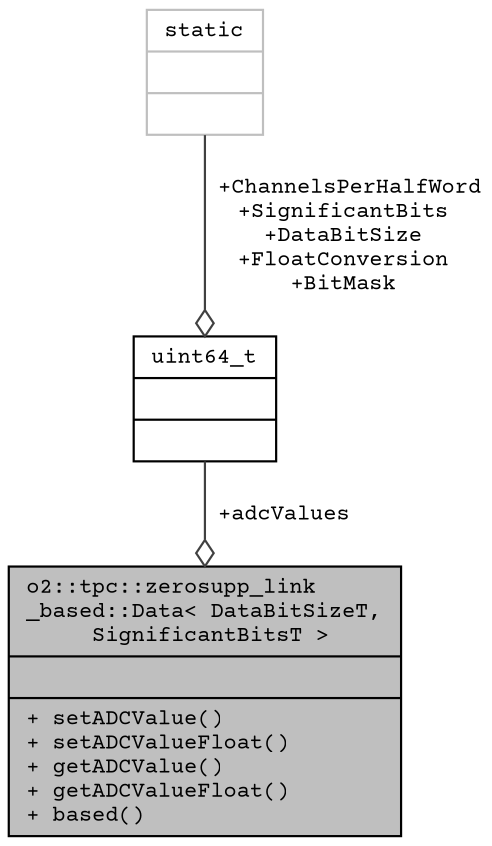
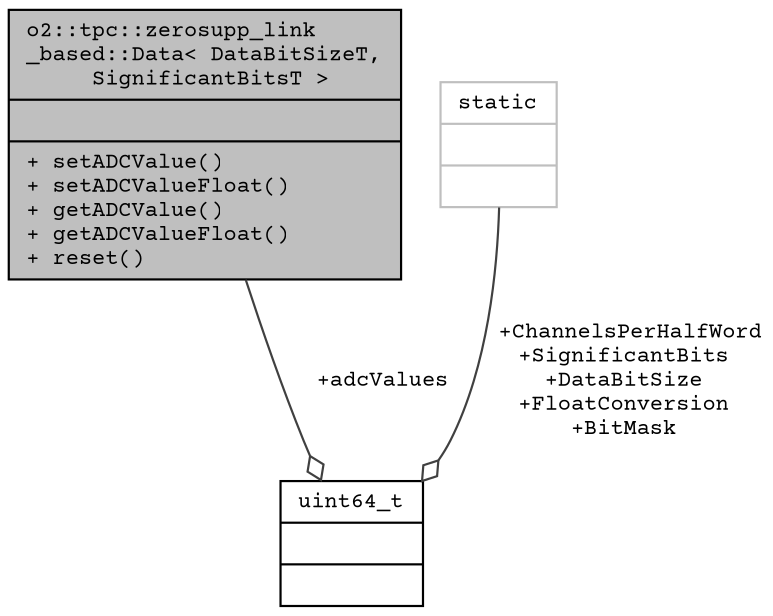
(205, 500) -> (276, 368)
(87, 814) -> (87, 258)
